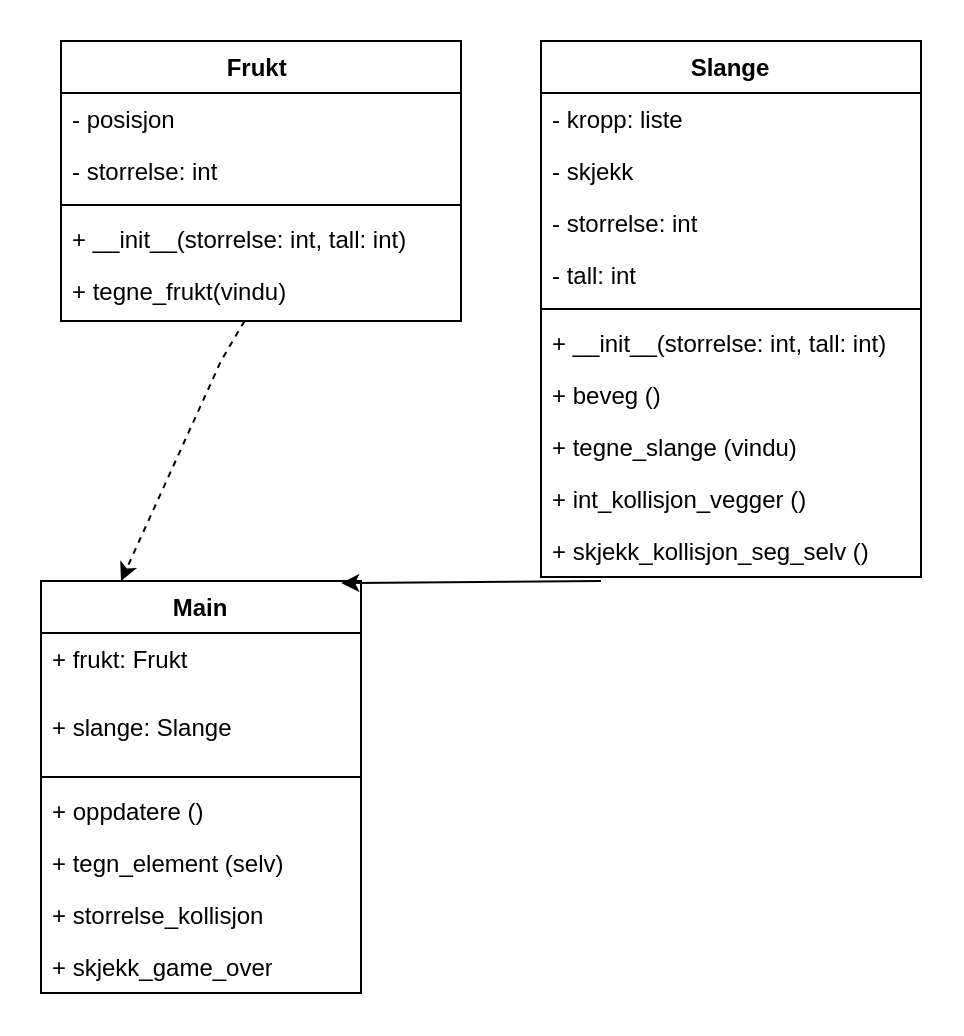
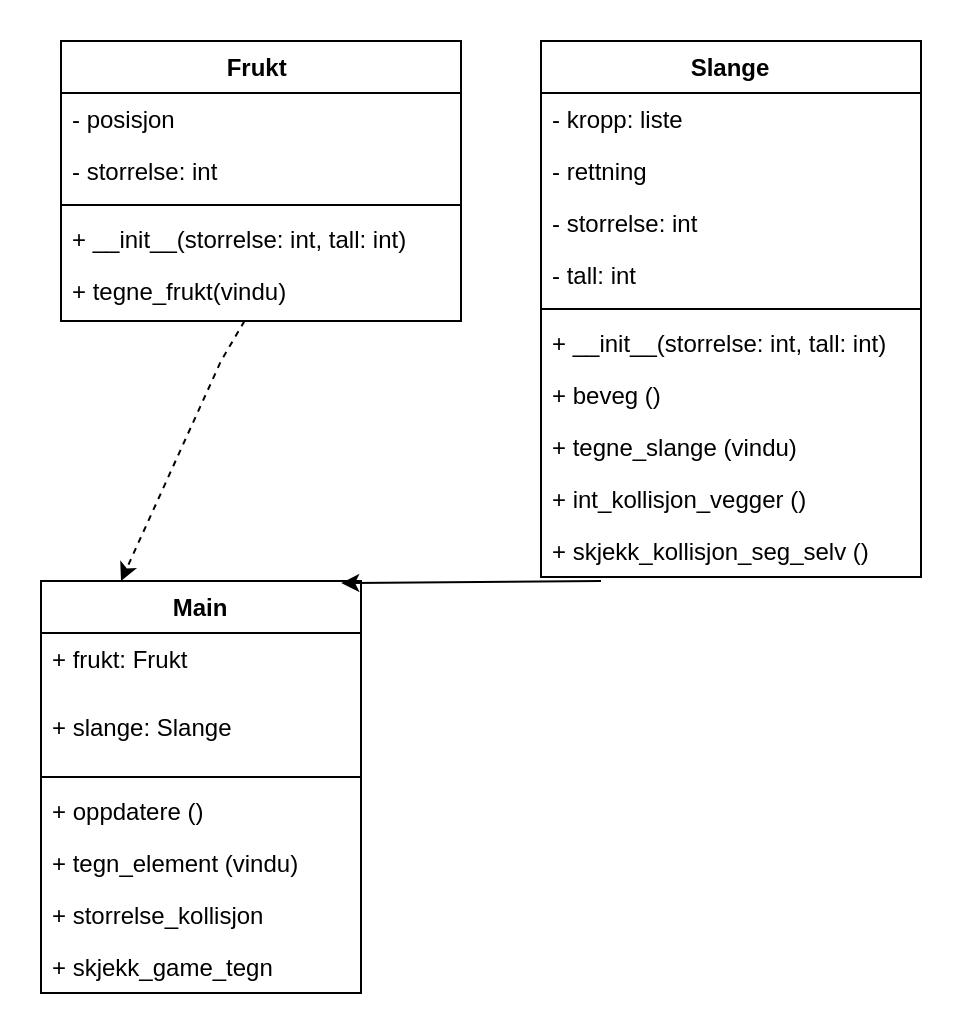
(604, 173) -> (614, 173)
(182, 865) -> (188, 865)
(171, 969) -> (171, 969)
